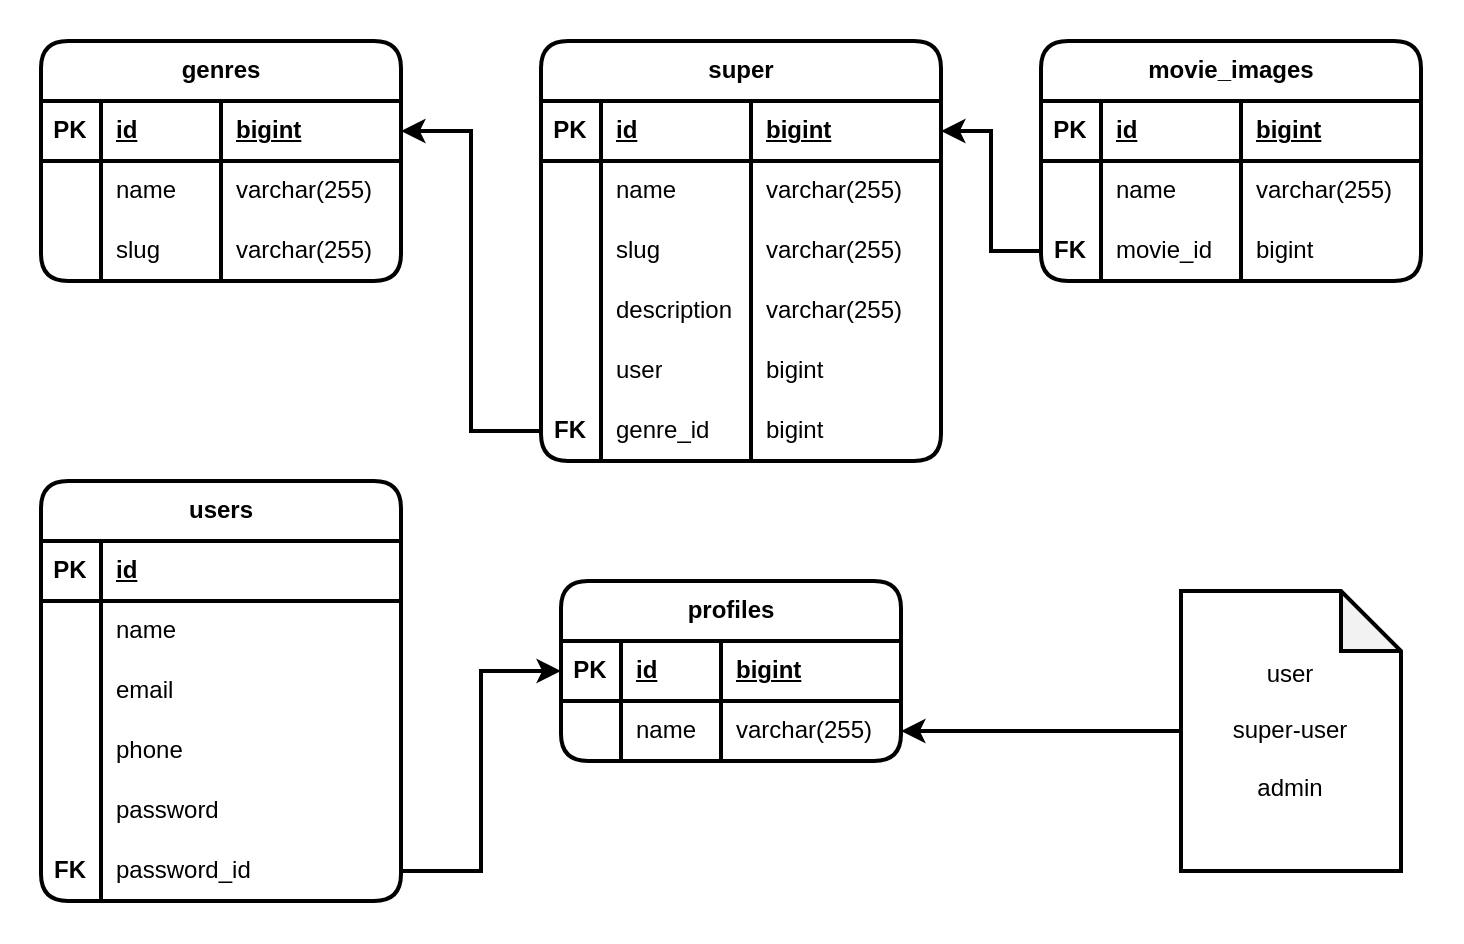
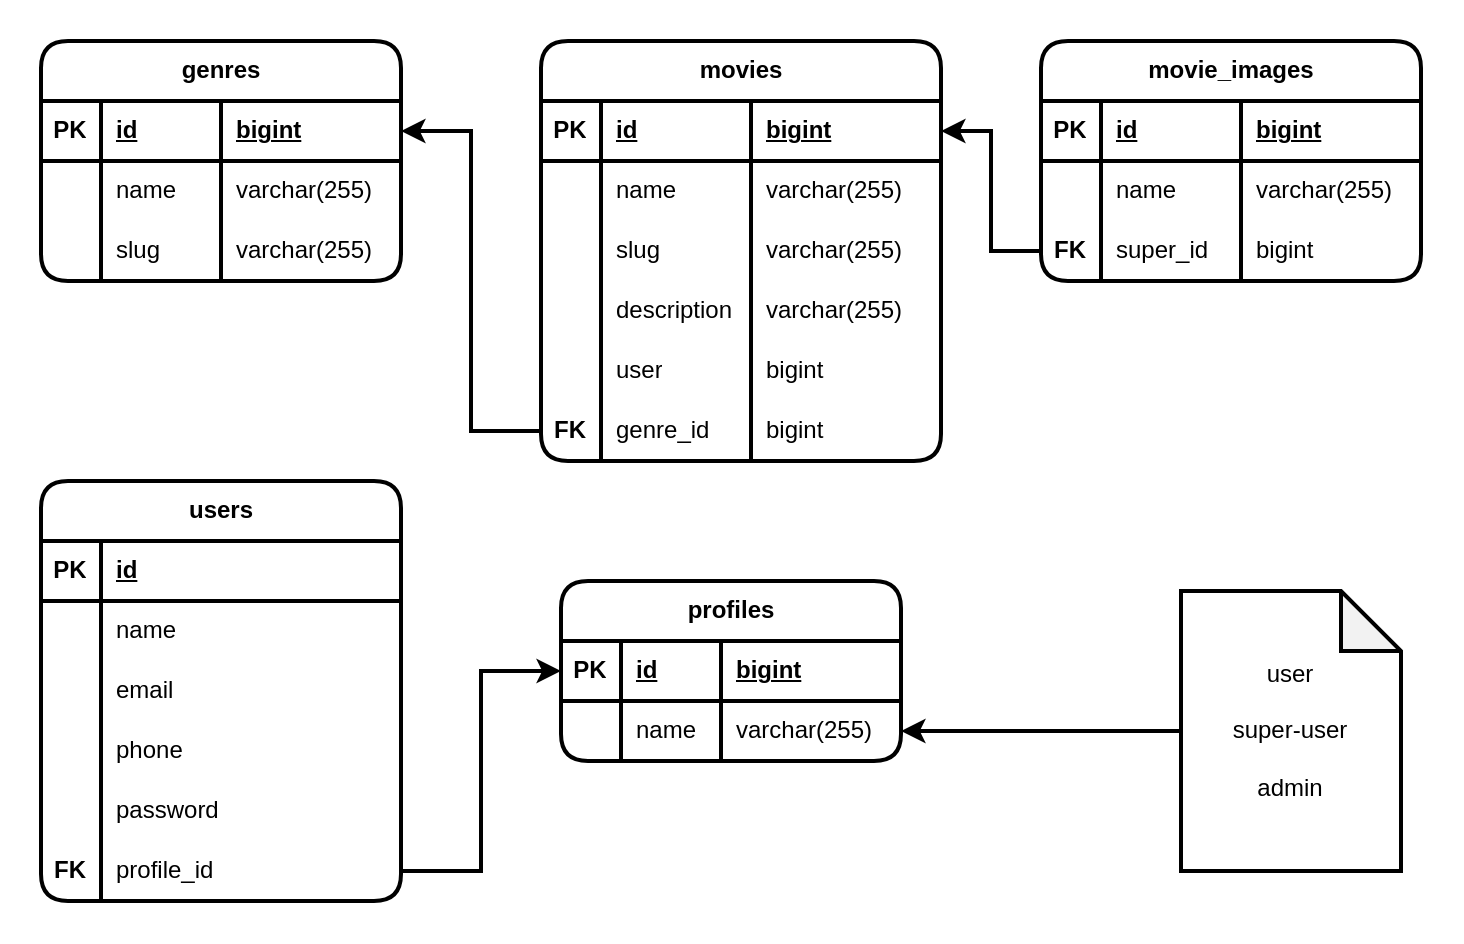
(742, 71) -> (742, 71)
(1165, 251) -> (1168, 251)
(188, 871) -> (175, 871)
